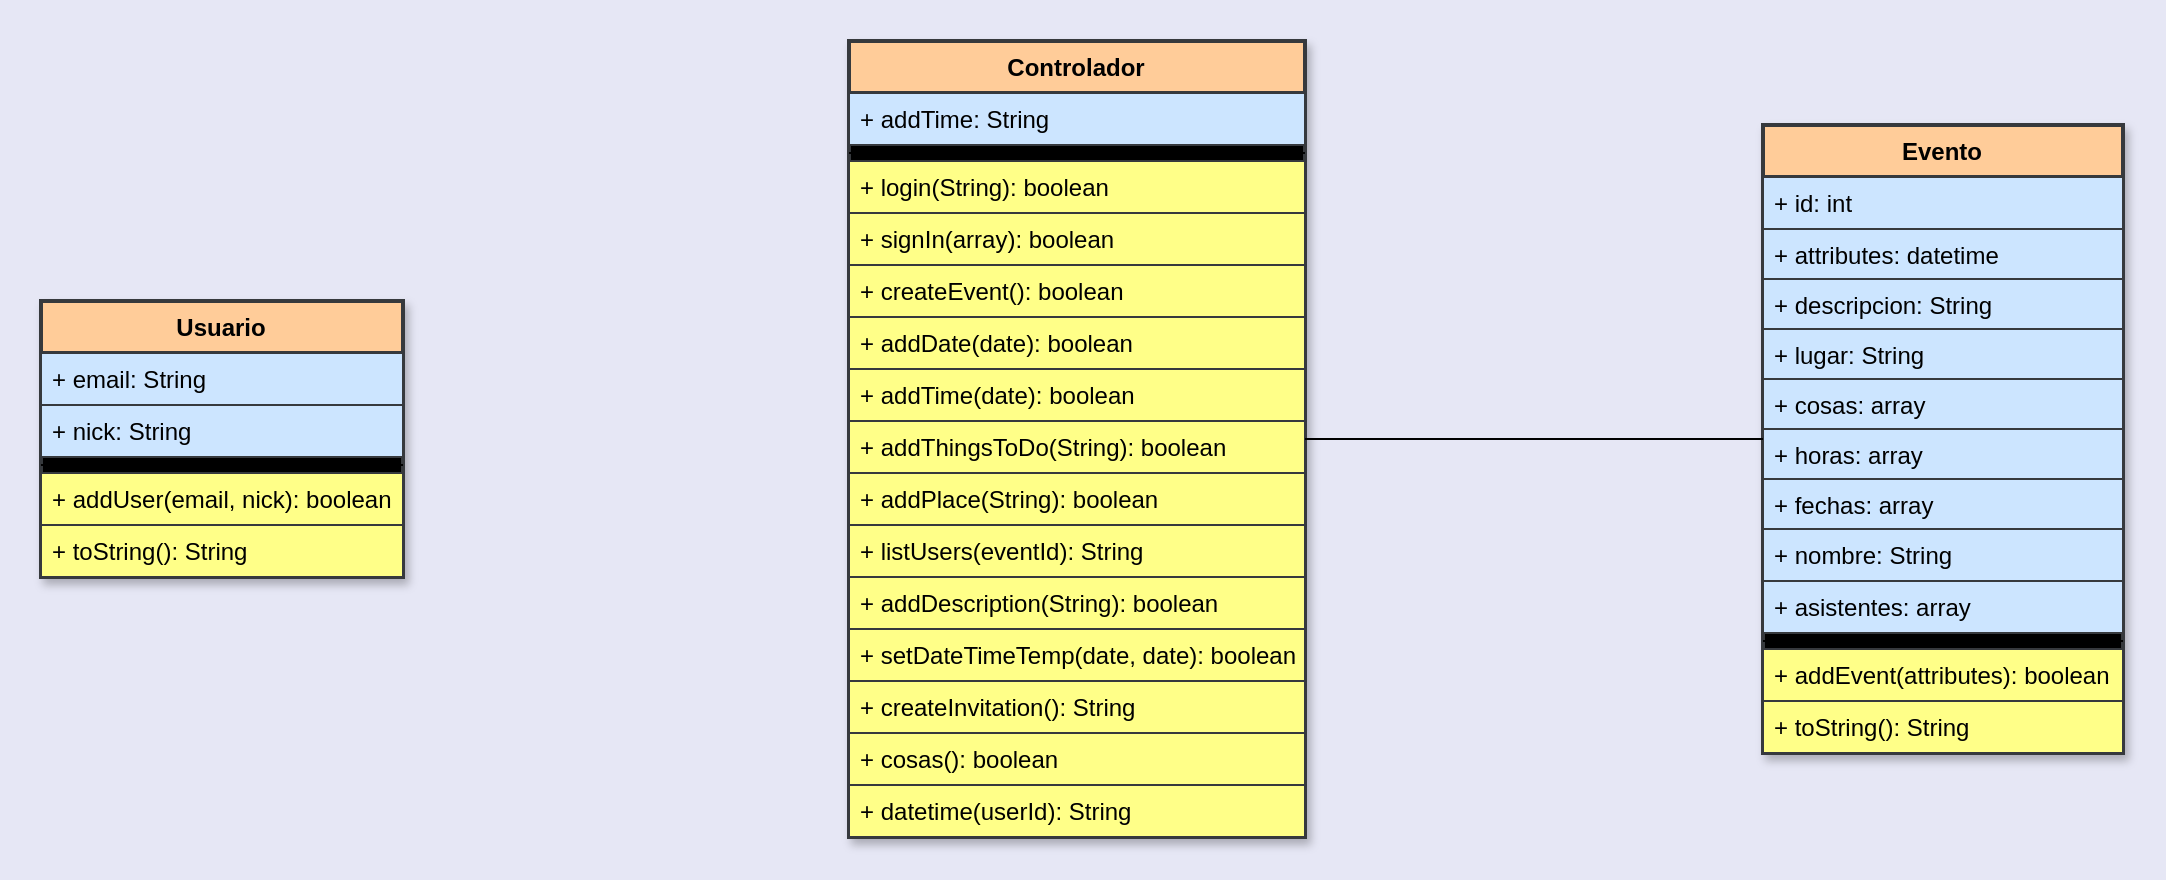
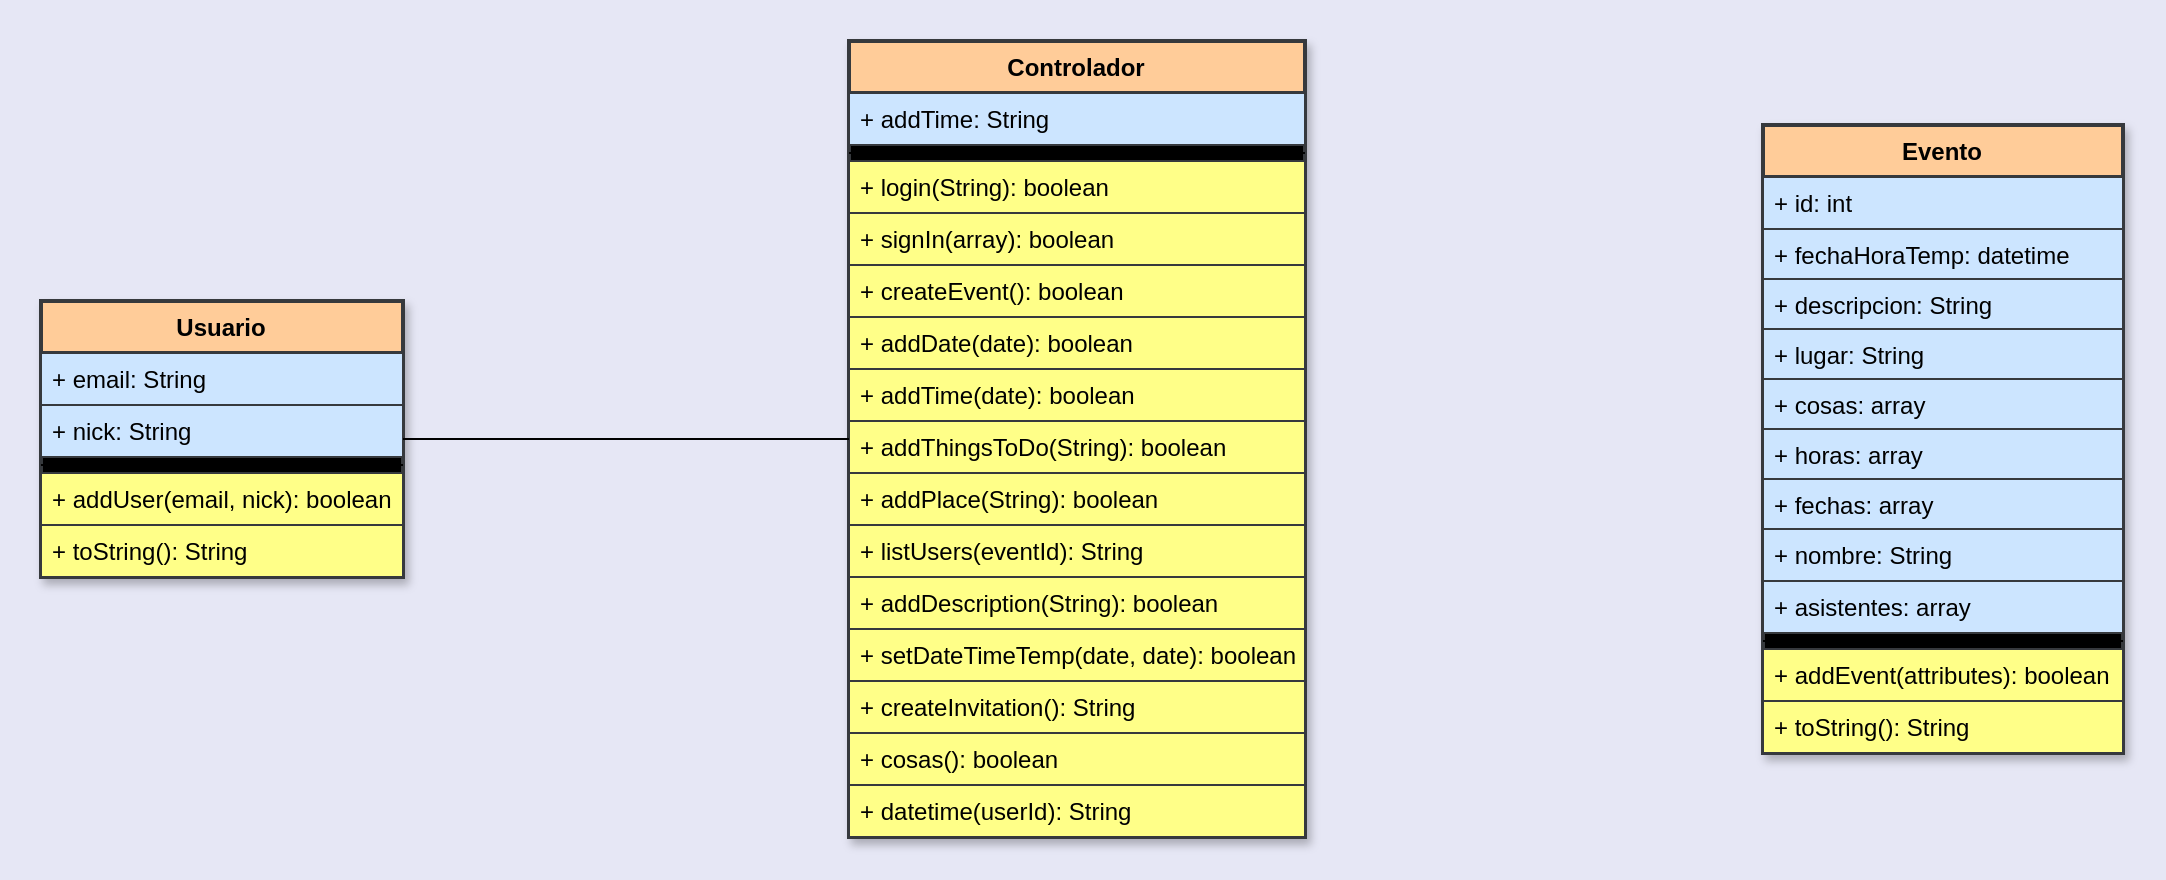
(1906, 256) -> (1930, 256)
none -> (625, 439)
(1533, 439) -> none
